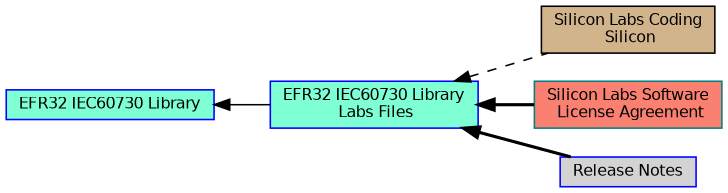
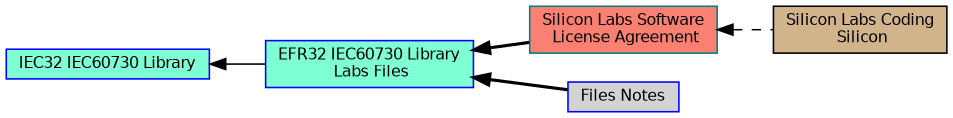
(509, 65) -> (753, 30)
(110, 105) -> (108, 64)
(628, 172) -> (623, 97)
